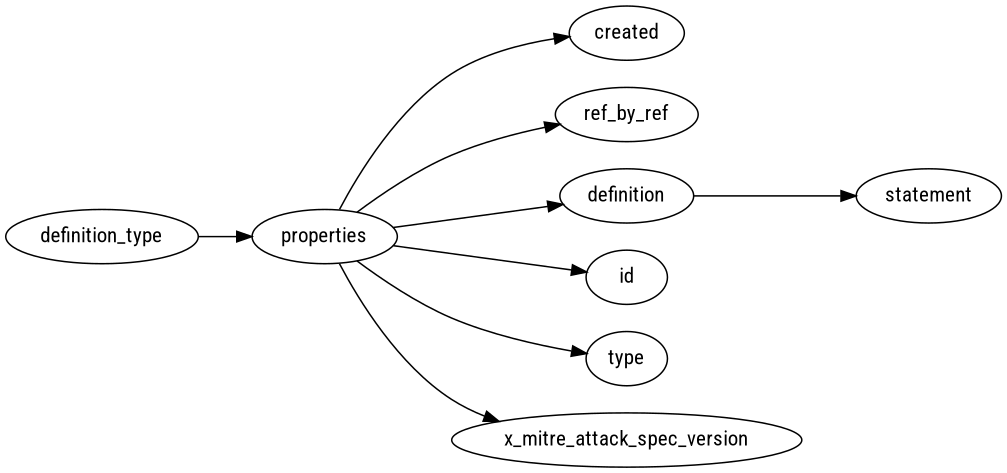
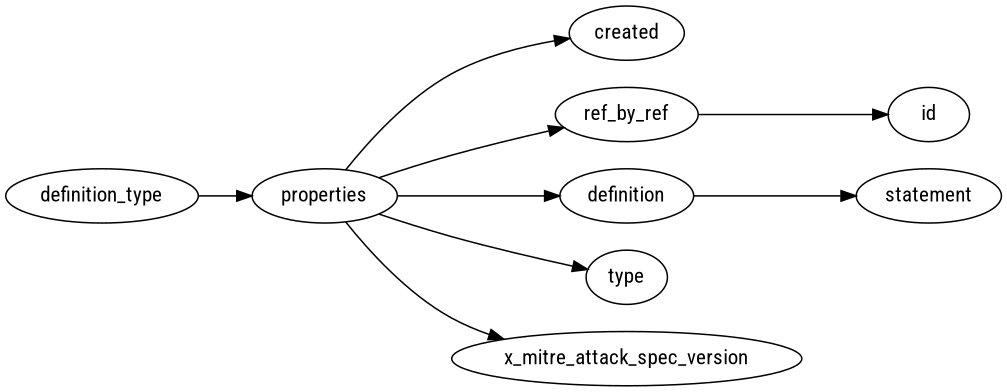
(482, 258) -> (785, 115)
